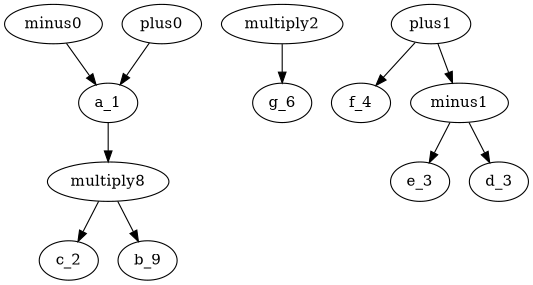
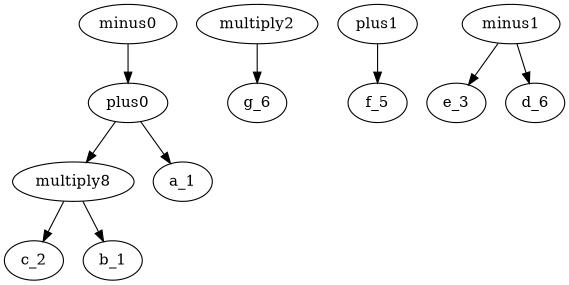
(443, 58) -> none
(78, 60) -> (128, 58)
(361, 103) -> (378, 103)
(108, 137) -> (104, 137)
(499, 182) -> (535, 103)
(148, 260) -> (113, 260)
